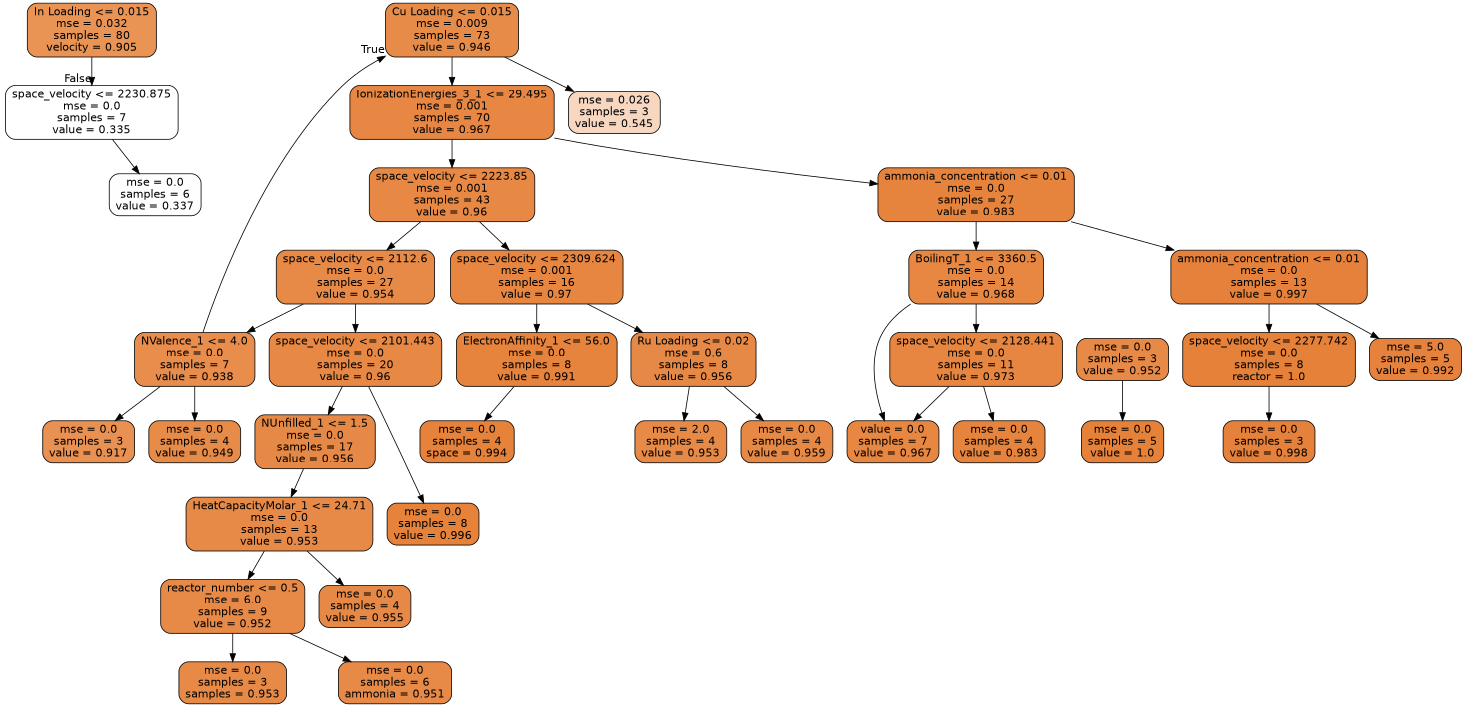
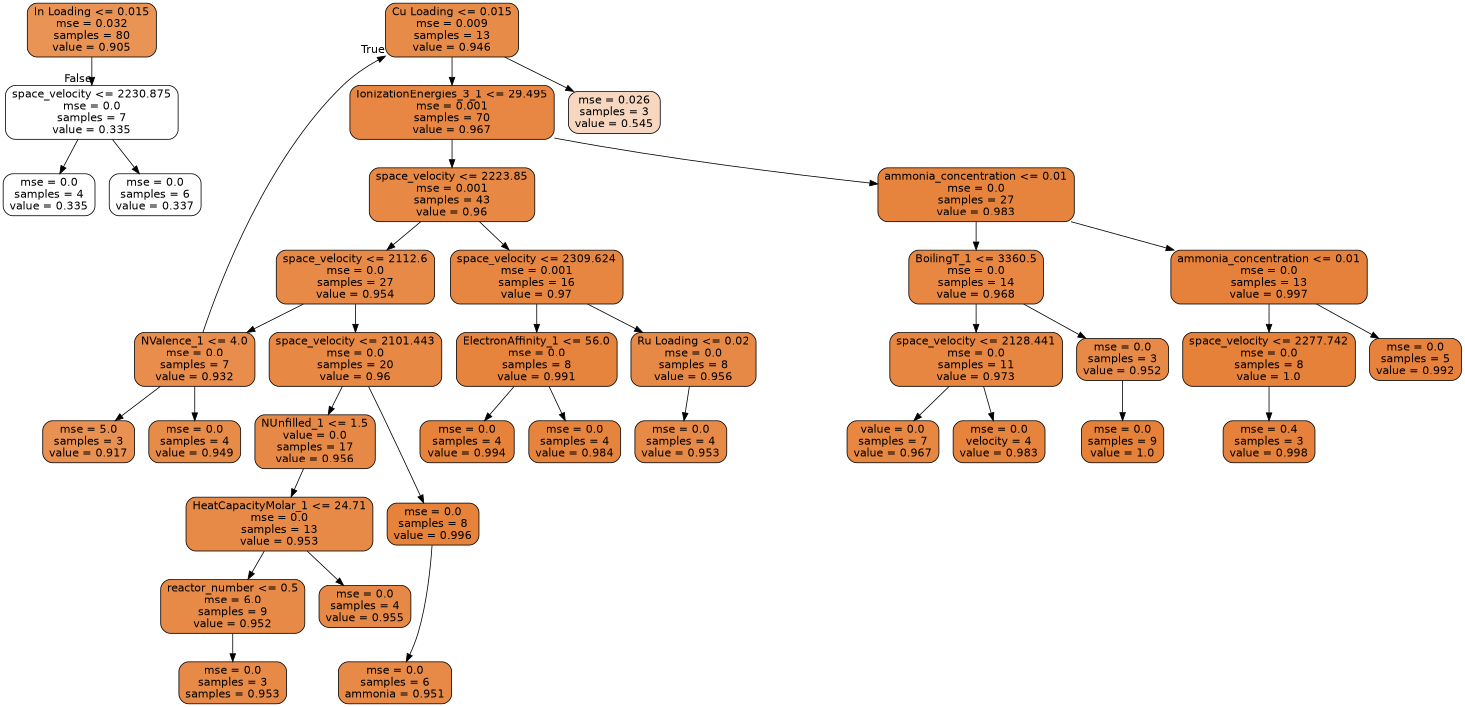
(92, 30) -> (92, 30)
(452, 30) -> (452, 30)
none -> (49, 195)
(876, 352) -> (1051, 319)
(195, 359) -> (195, 359)
(694, 359) -> (694, 359)
(1269, 359) -> (1269, 359)
(1416, 359) -> (1416, 359)
(89, 442) -> (89, 442)
(315, 442) -> (315, 442)
(467, 442) -> (467, 442)
none -> (575, 442)
(681, 442) -> (681, 442)
(787, 442) -> none
(999, 442) -> (999, 442)
(1123, 442) -> (1123, 442)
(1269, 442) -> (1269, 442)
(317, 646) -> (425, 601)
